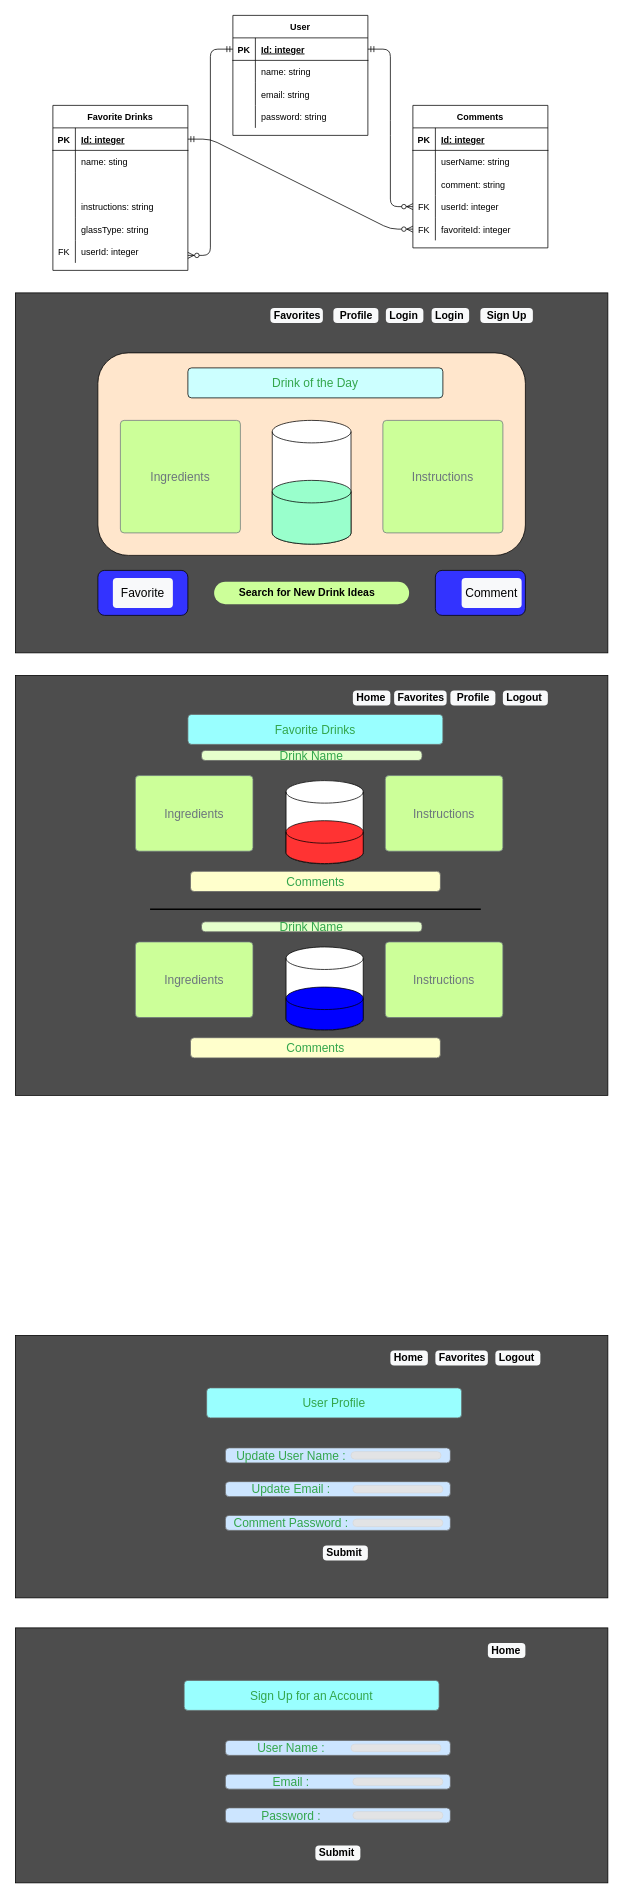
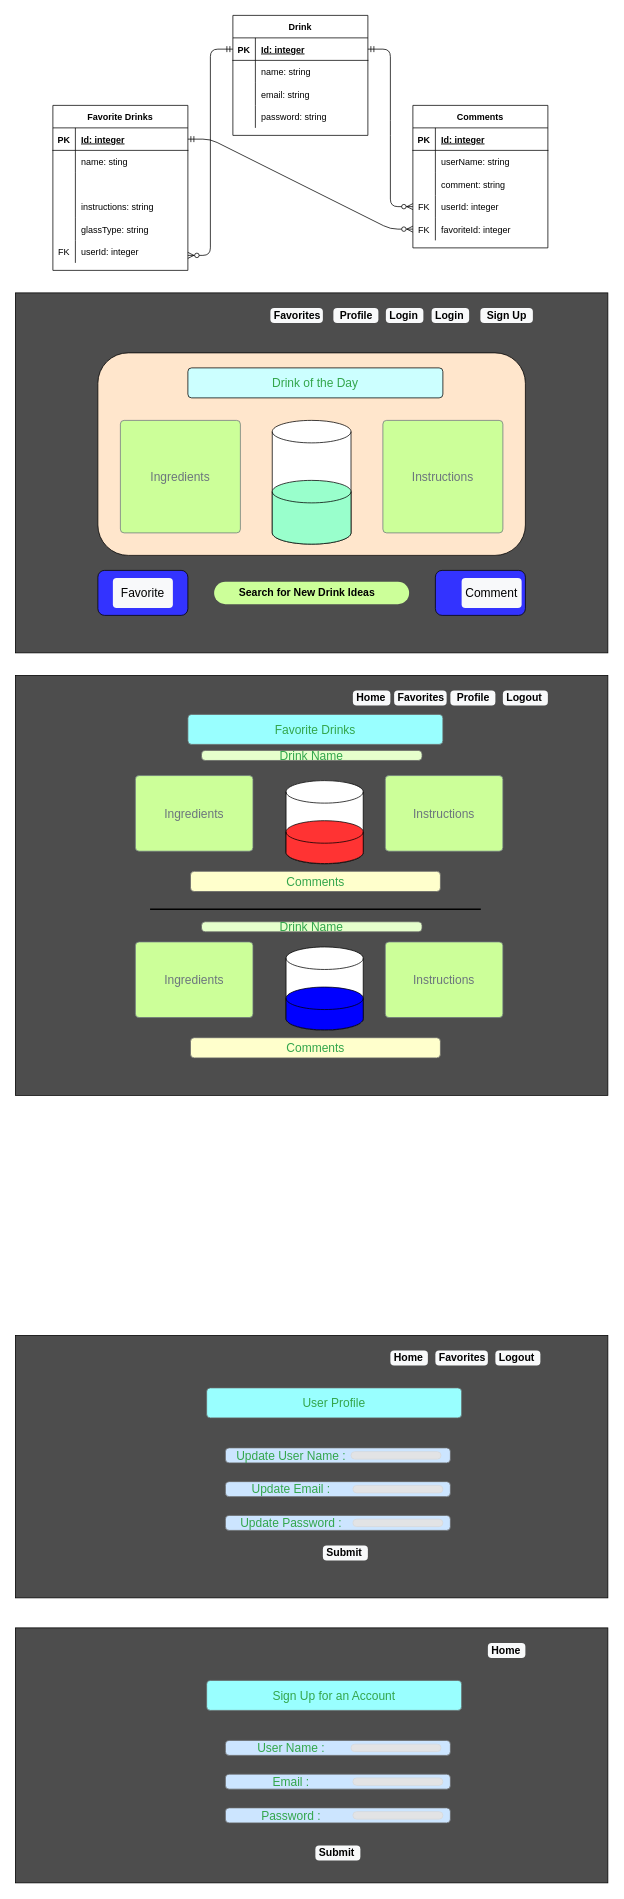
(300, 27) -> (300, 27)
(338, 1523) -> (338, 1523)
(312, 1695) -> (334, 1695)
